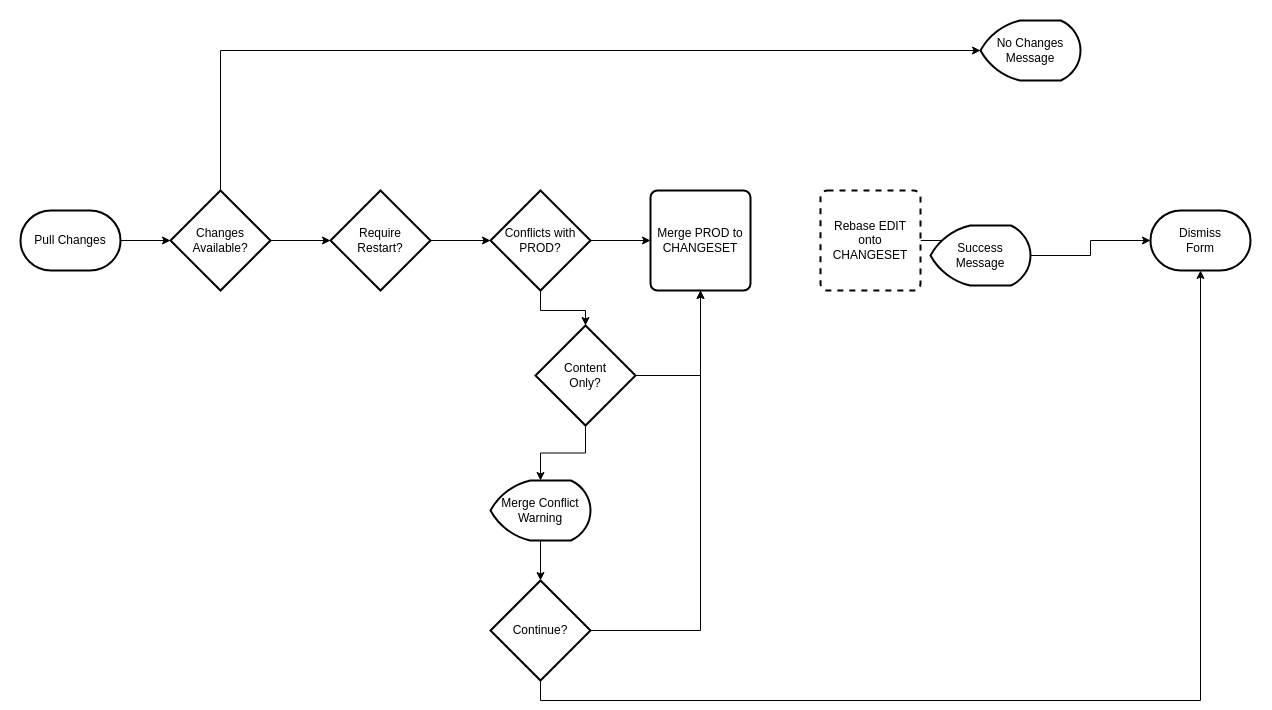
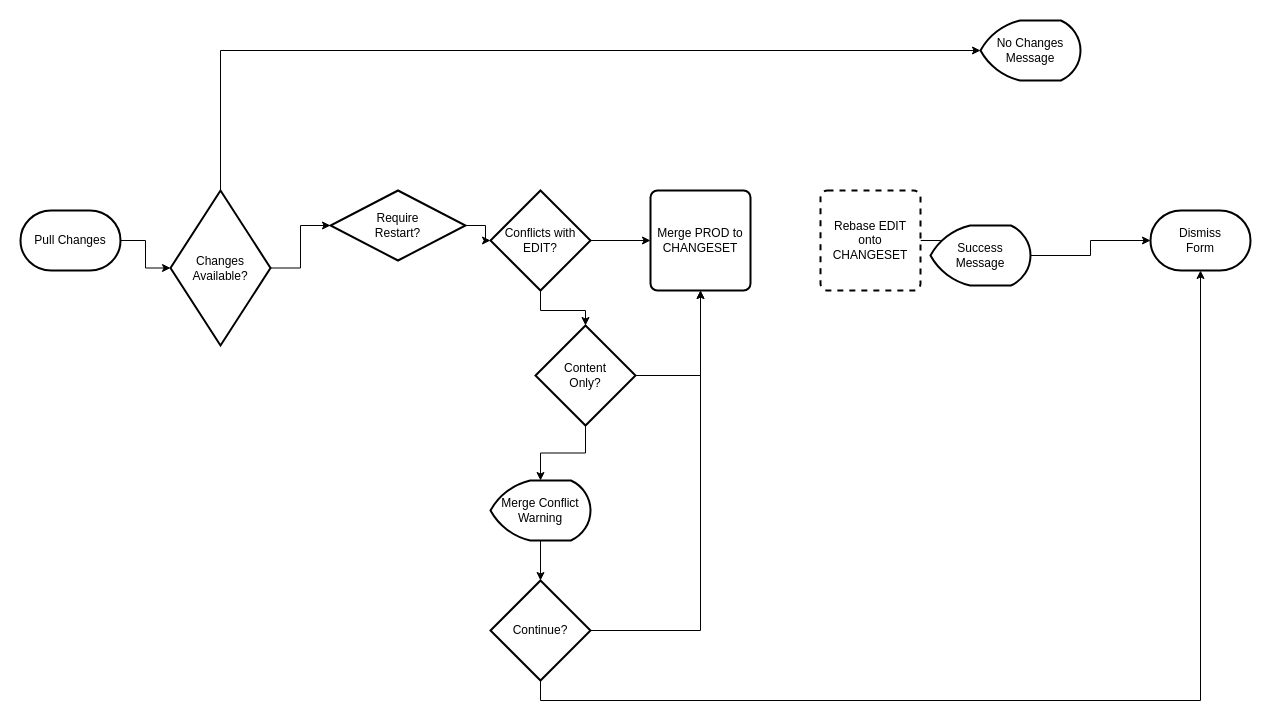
(221, 241) -> (221, 268)
(381, 241) -> (398, 226)
(541, 241) -> (541, 241)
